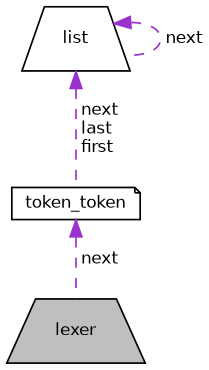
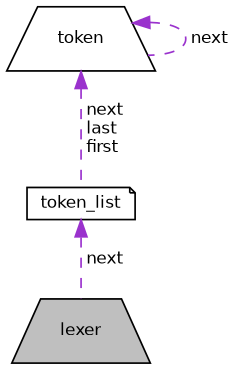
(76, 39) -> (81, 39)
(76, 204) -> (81, 204)
